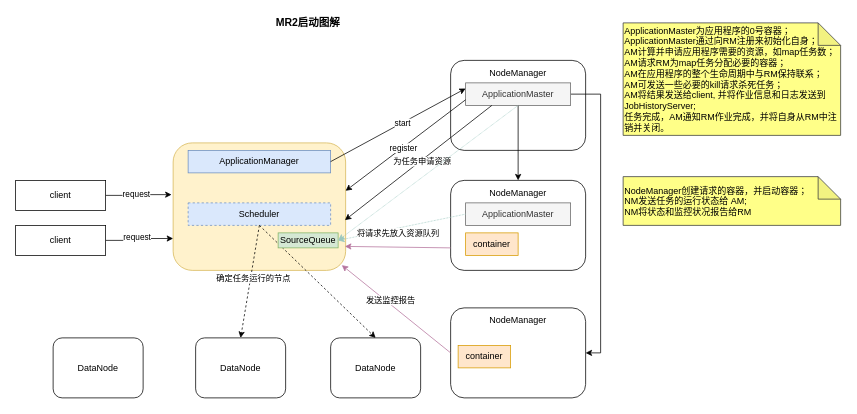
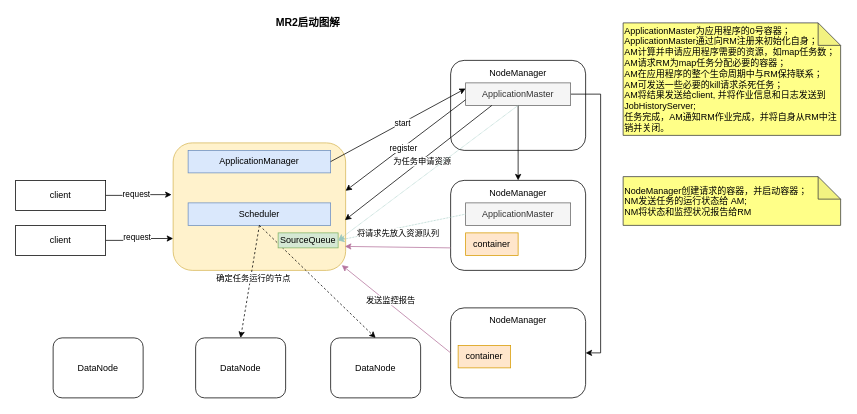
(259, 214) -> (259, 214)
